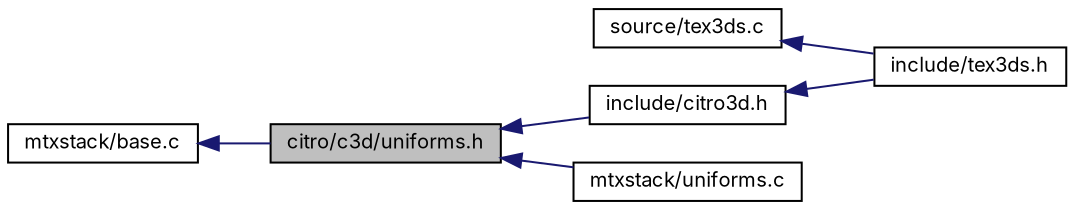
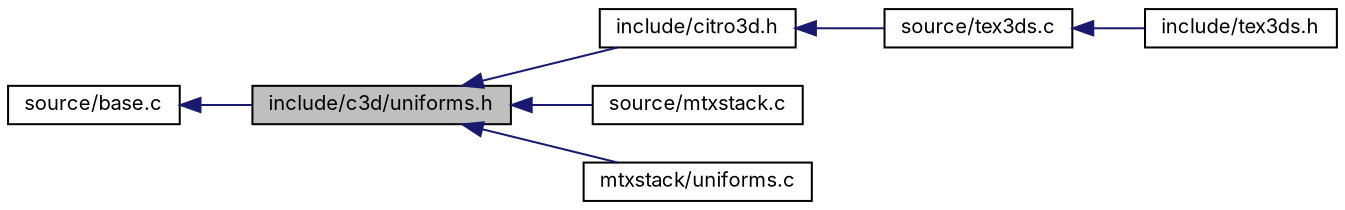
(840, 84) -> (850, 28)
none -> (698, 105)
(103, 143) -> (94, 105)
(386, 143) -> (382, 105)
